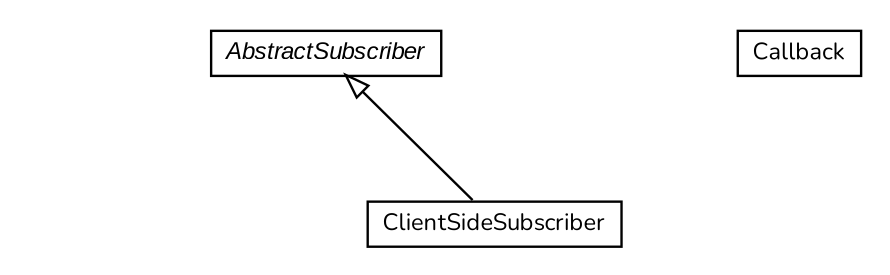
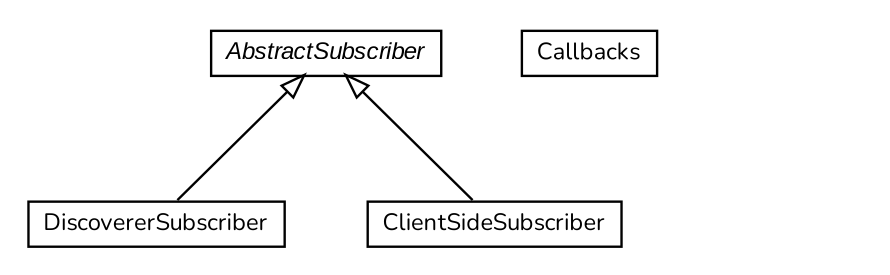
none -> (588, 52)
(799, 52) -> none
none -> (157, 223)
